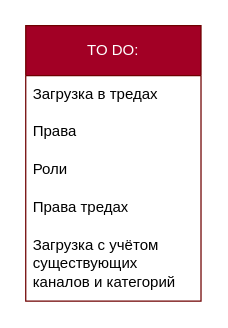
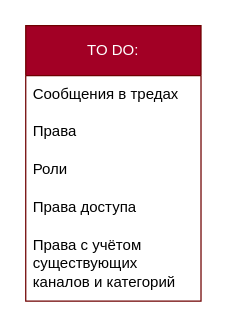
(101, 94) -> (105, 94)
(82, 207) -> (86, 207)
(114, 263) -> (114, 263)
